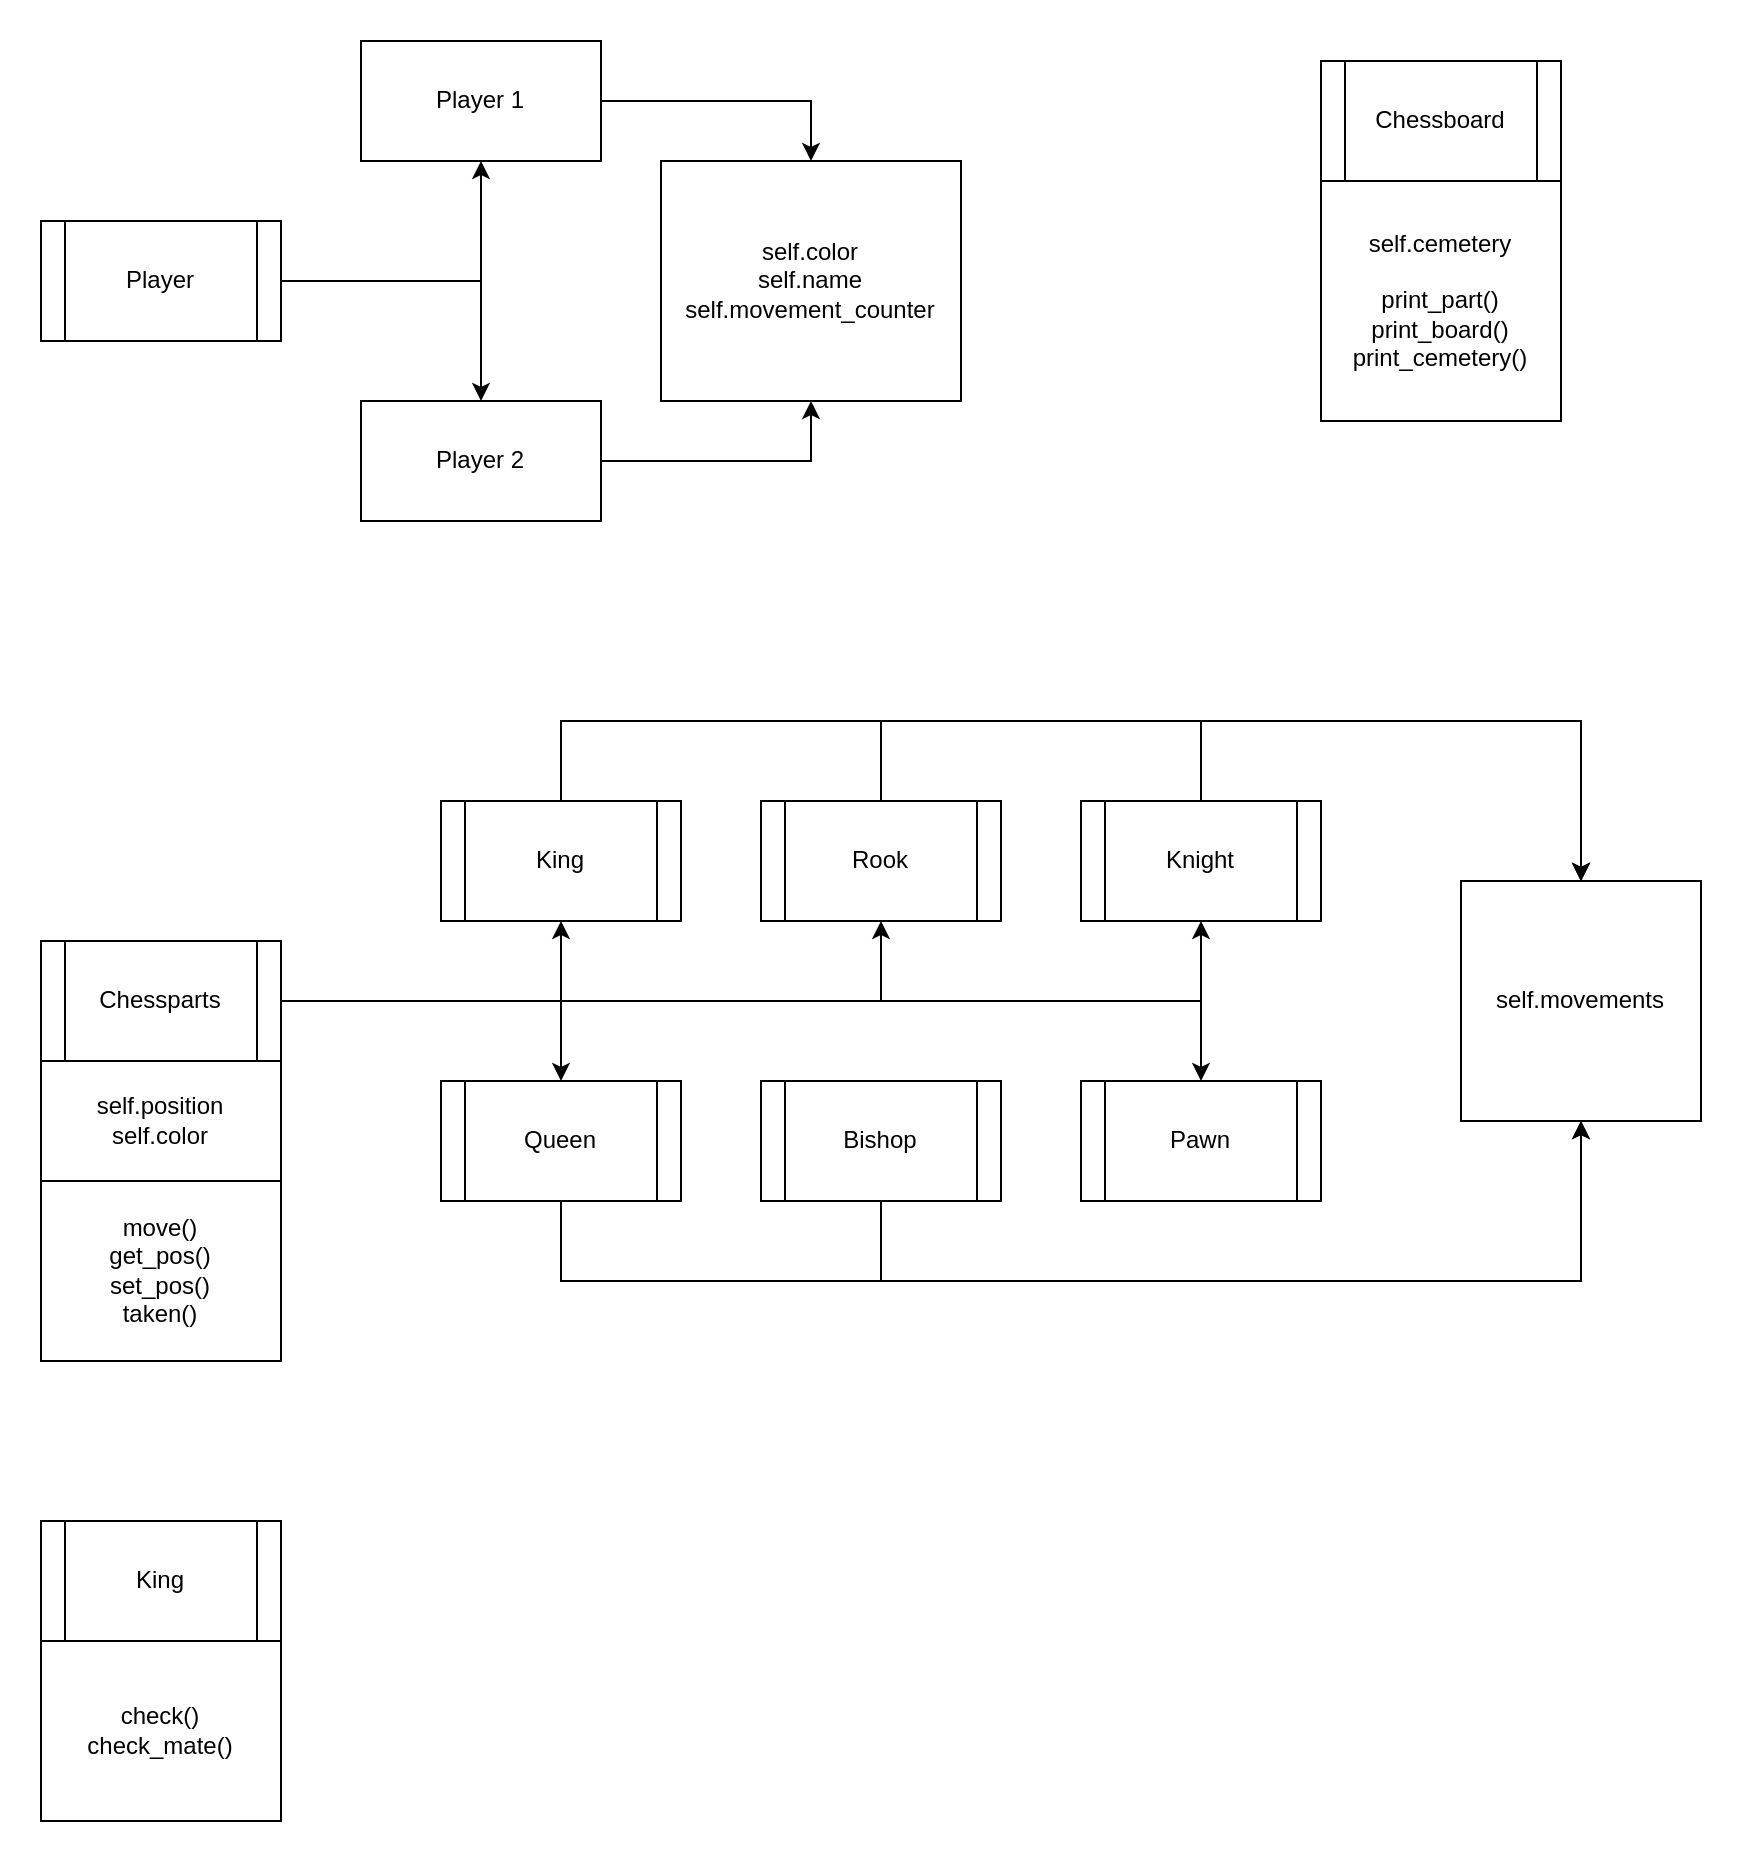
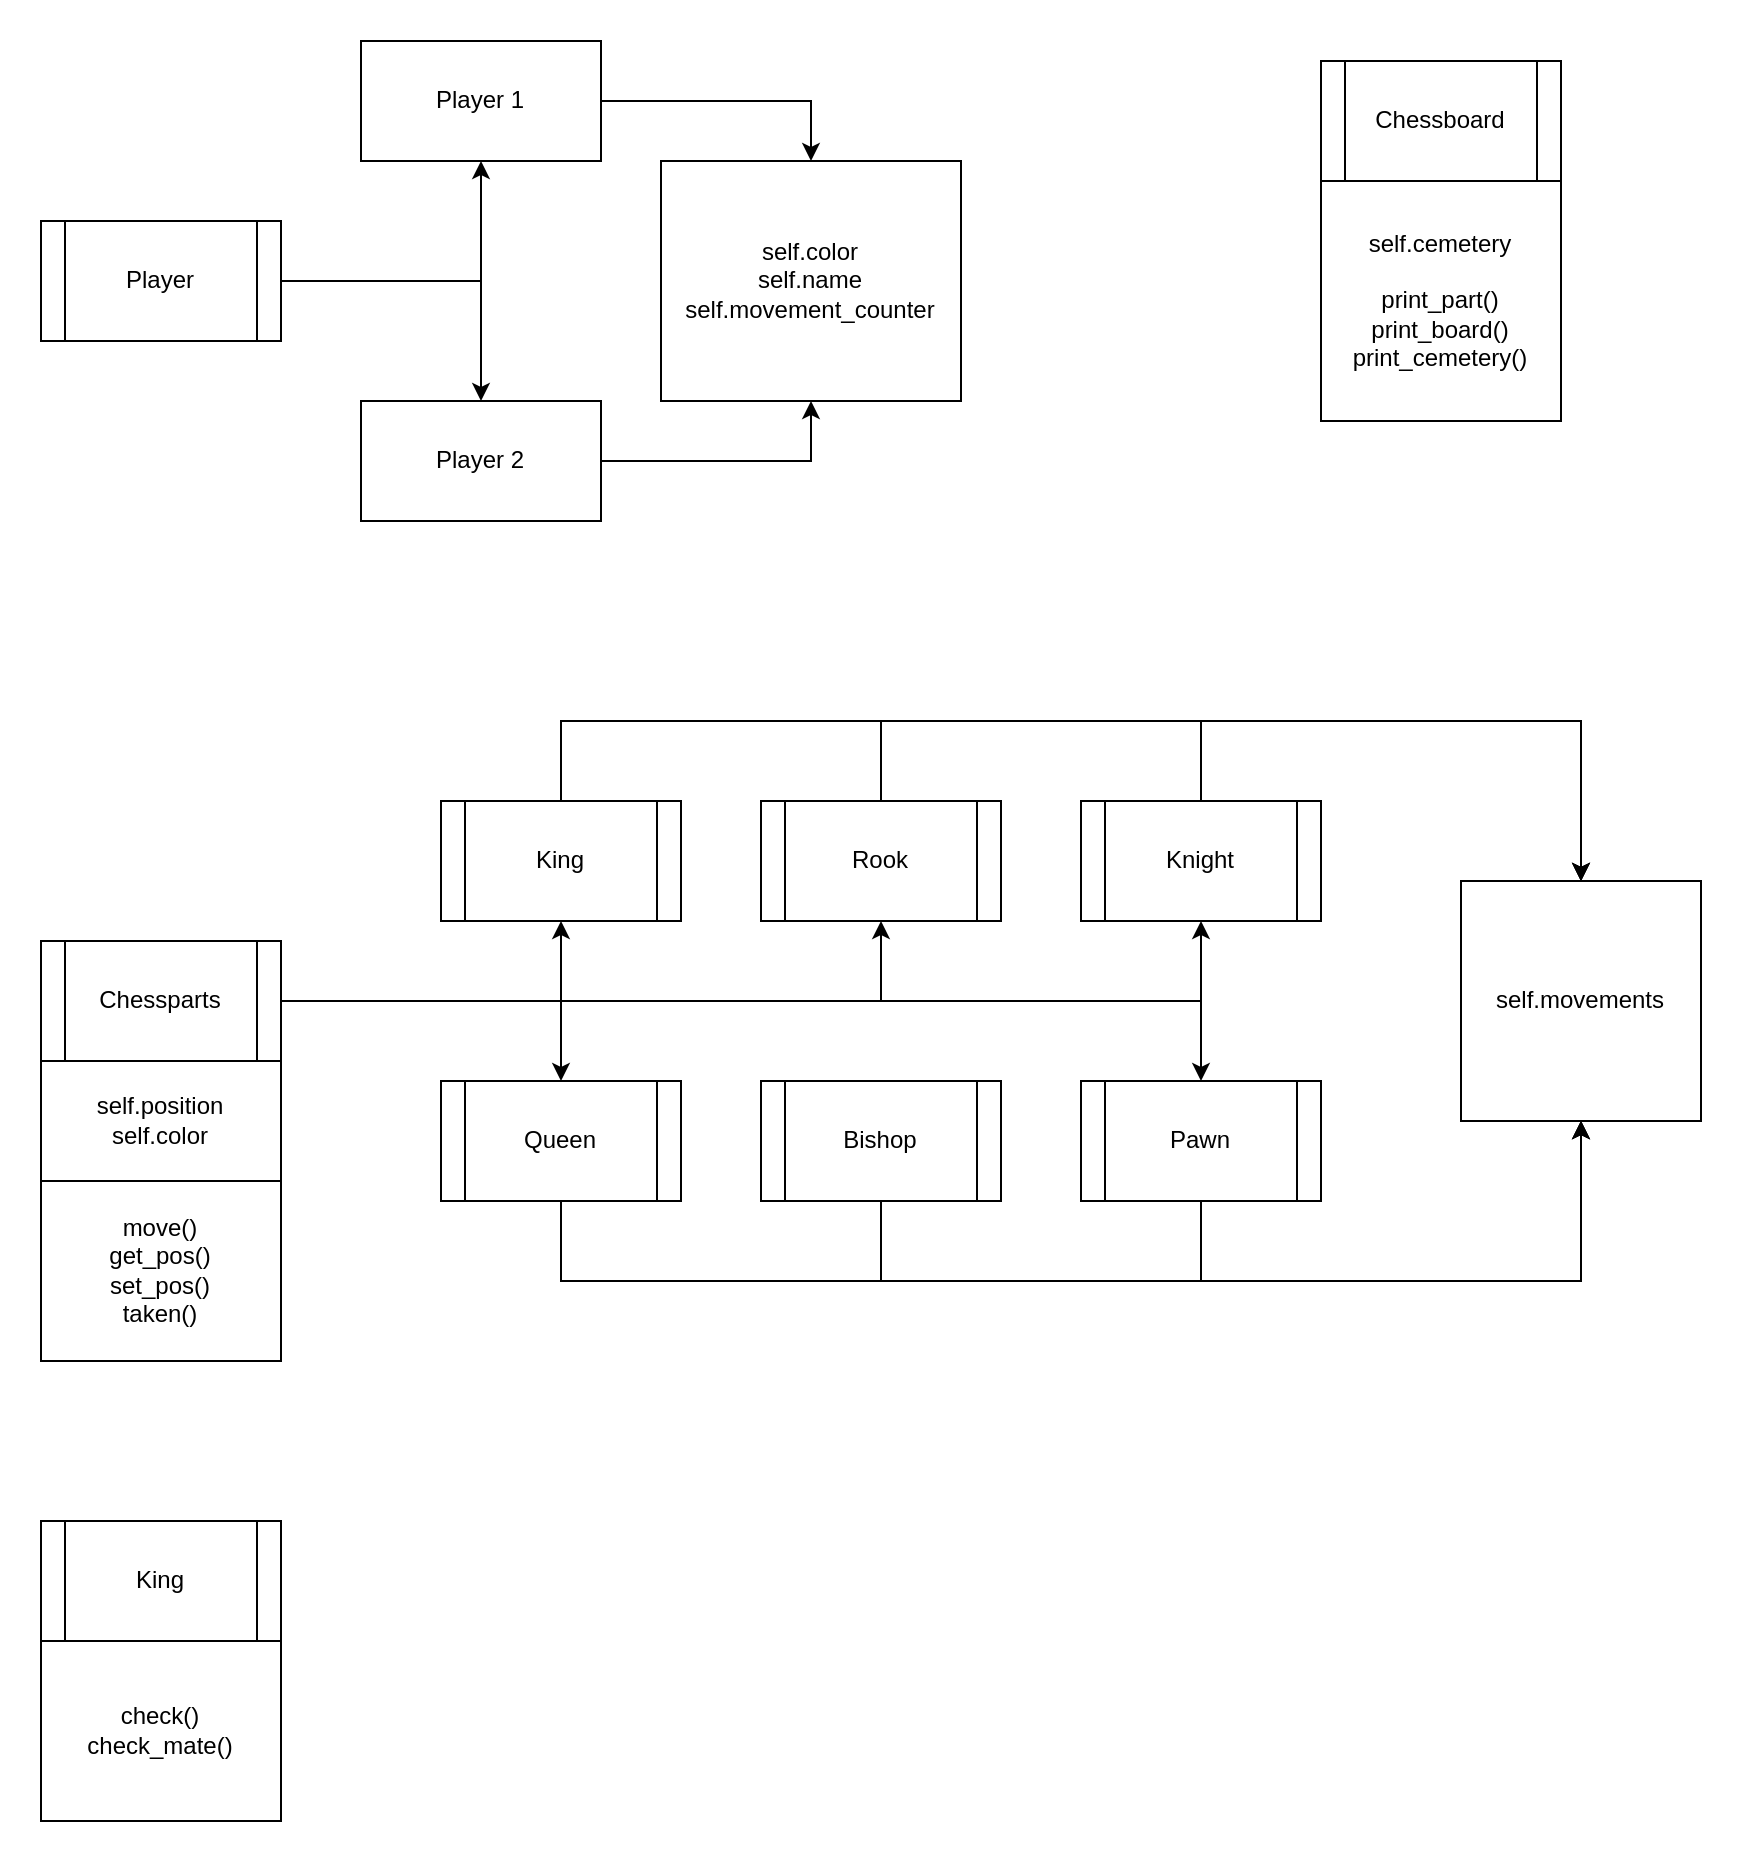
none -> (1201, 1239)
